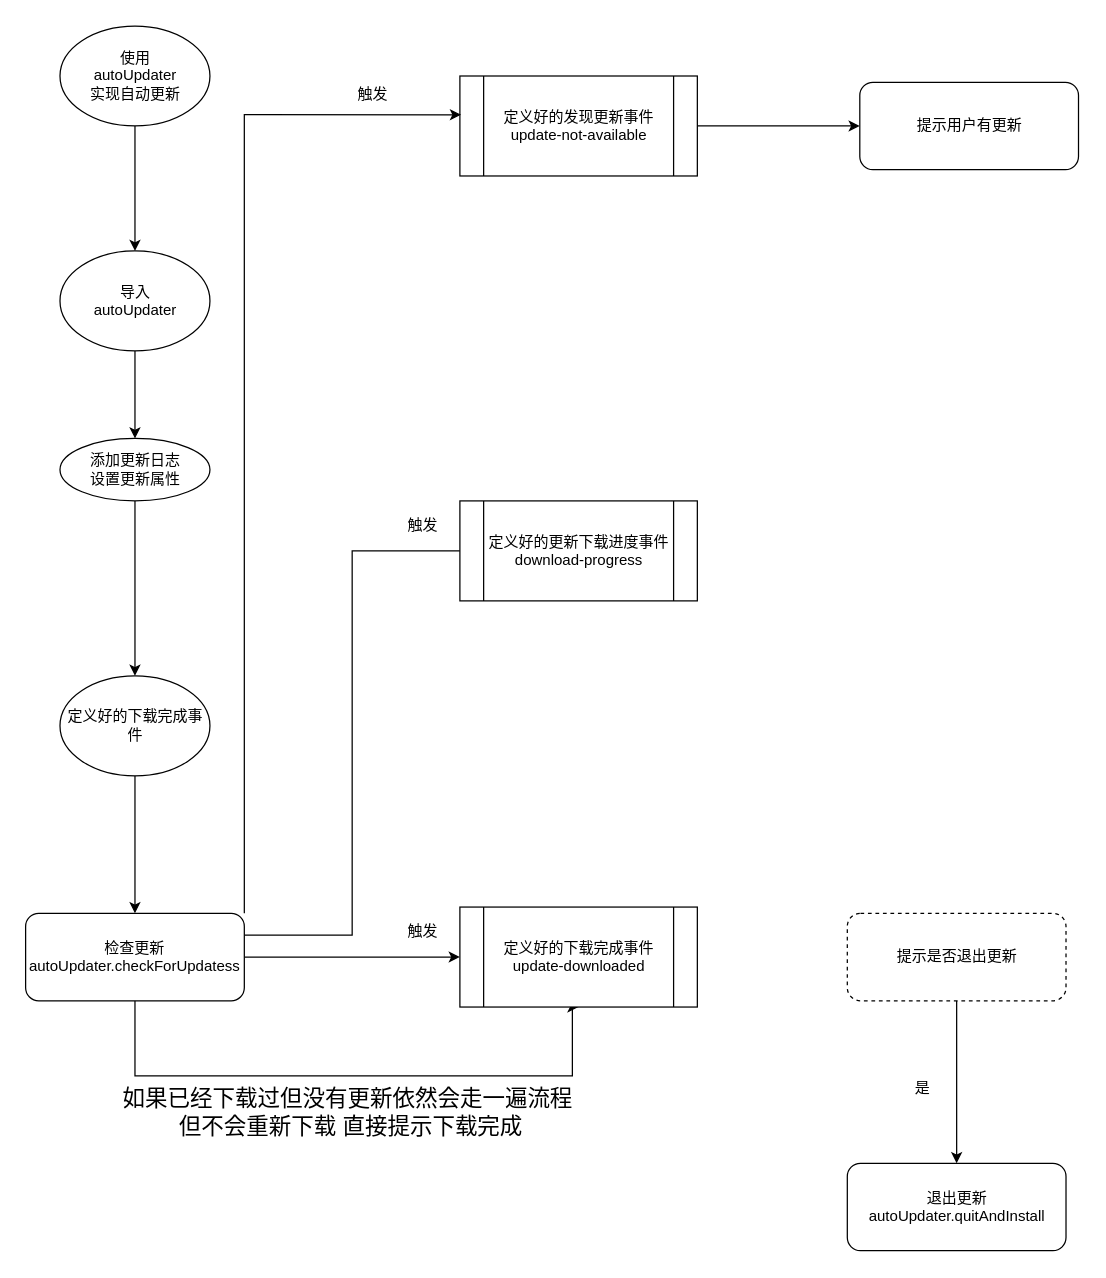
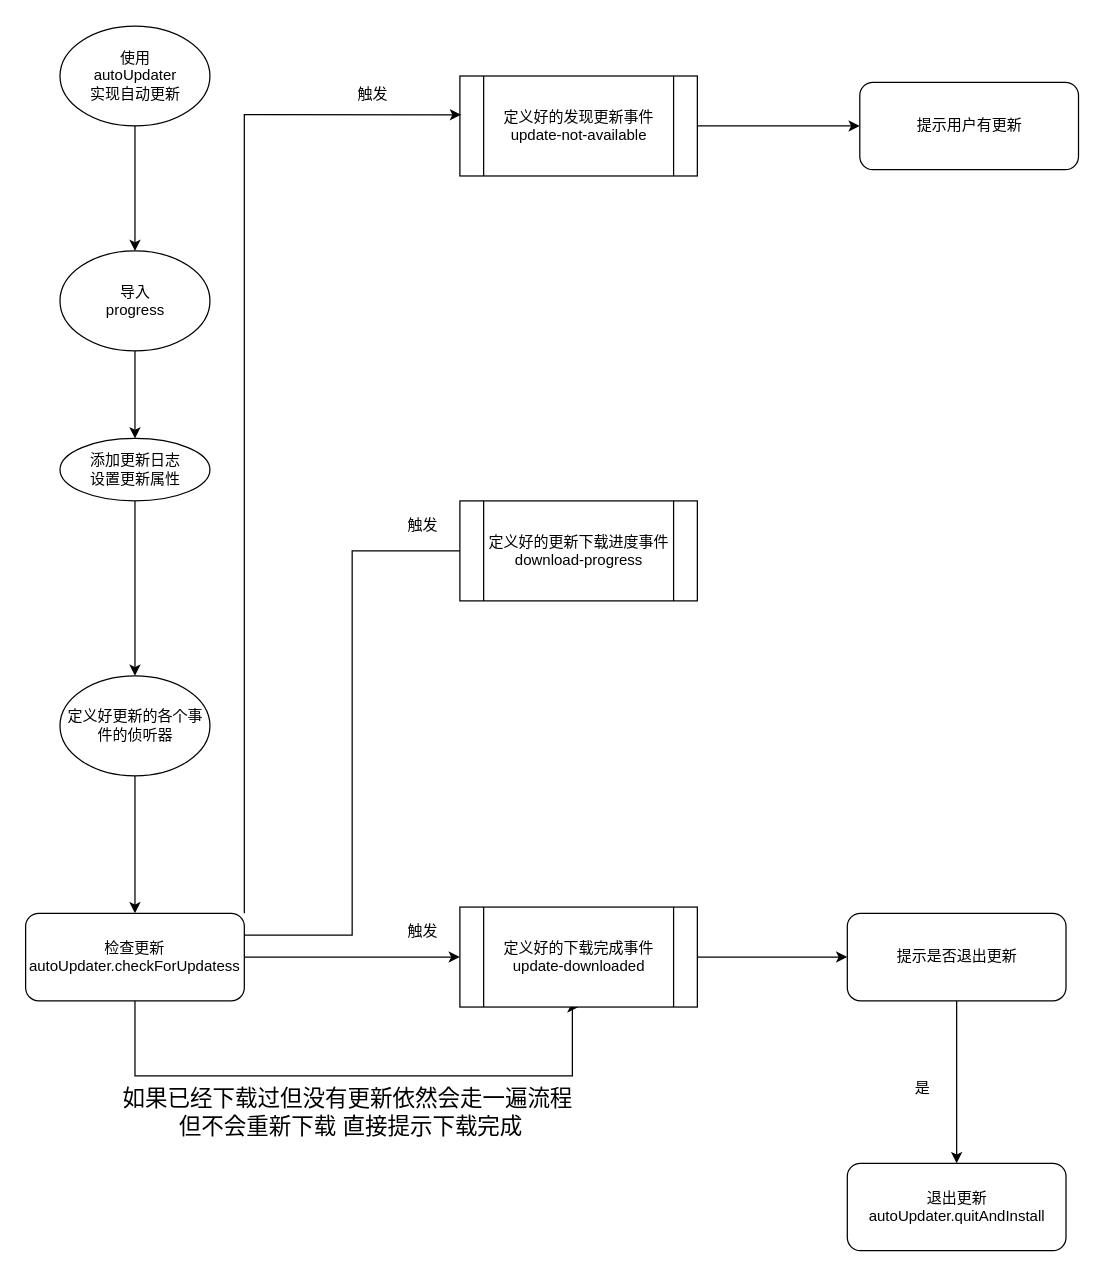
(136, 301) -> (136, 301)
(136, 726) -> (136, 726)
none -> (769, 957)
(957, 957) -> (957, 957)
